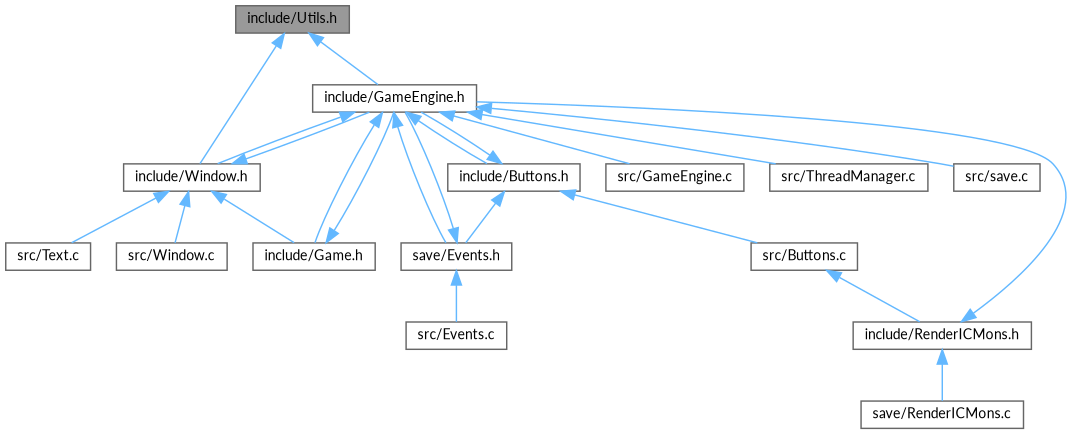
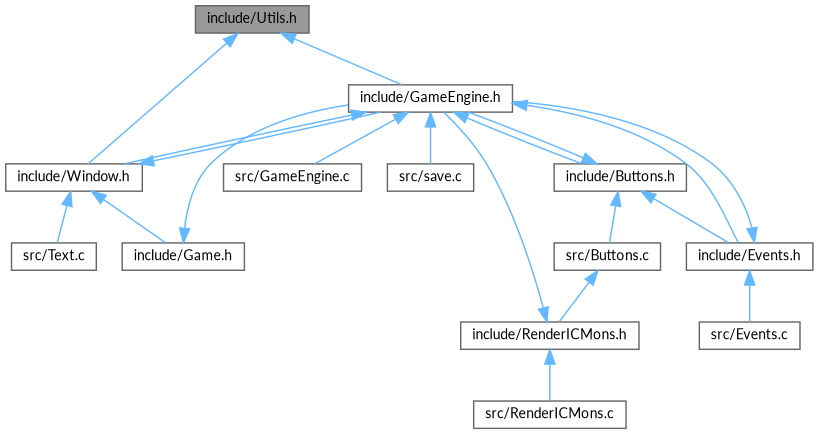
(849, 178) -> none
(342, 183) -> none
(172, 257) -> none
(456, 257) -> (750, 257)
(942, 415) -> (550, 415)
